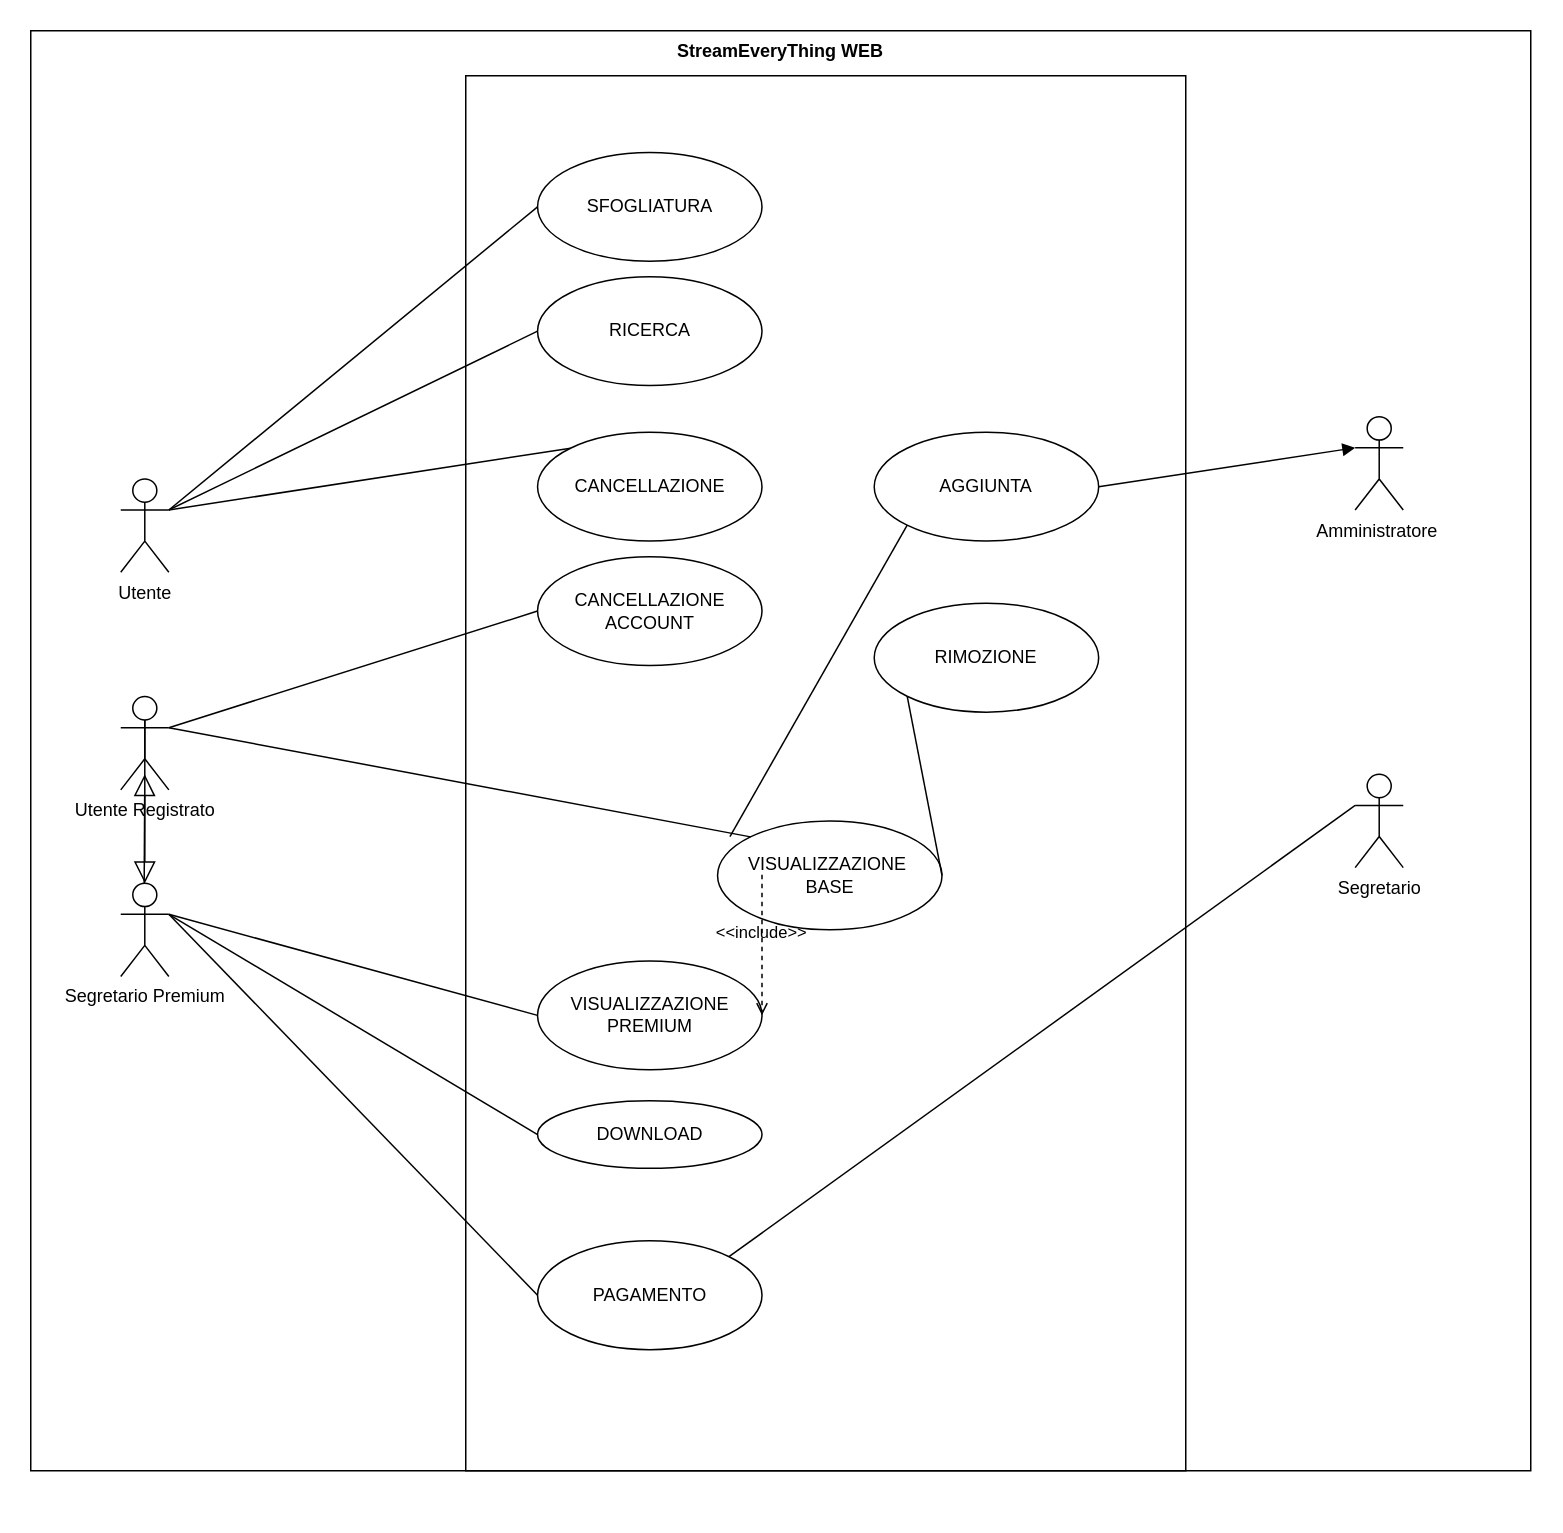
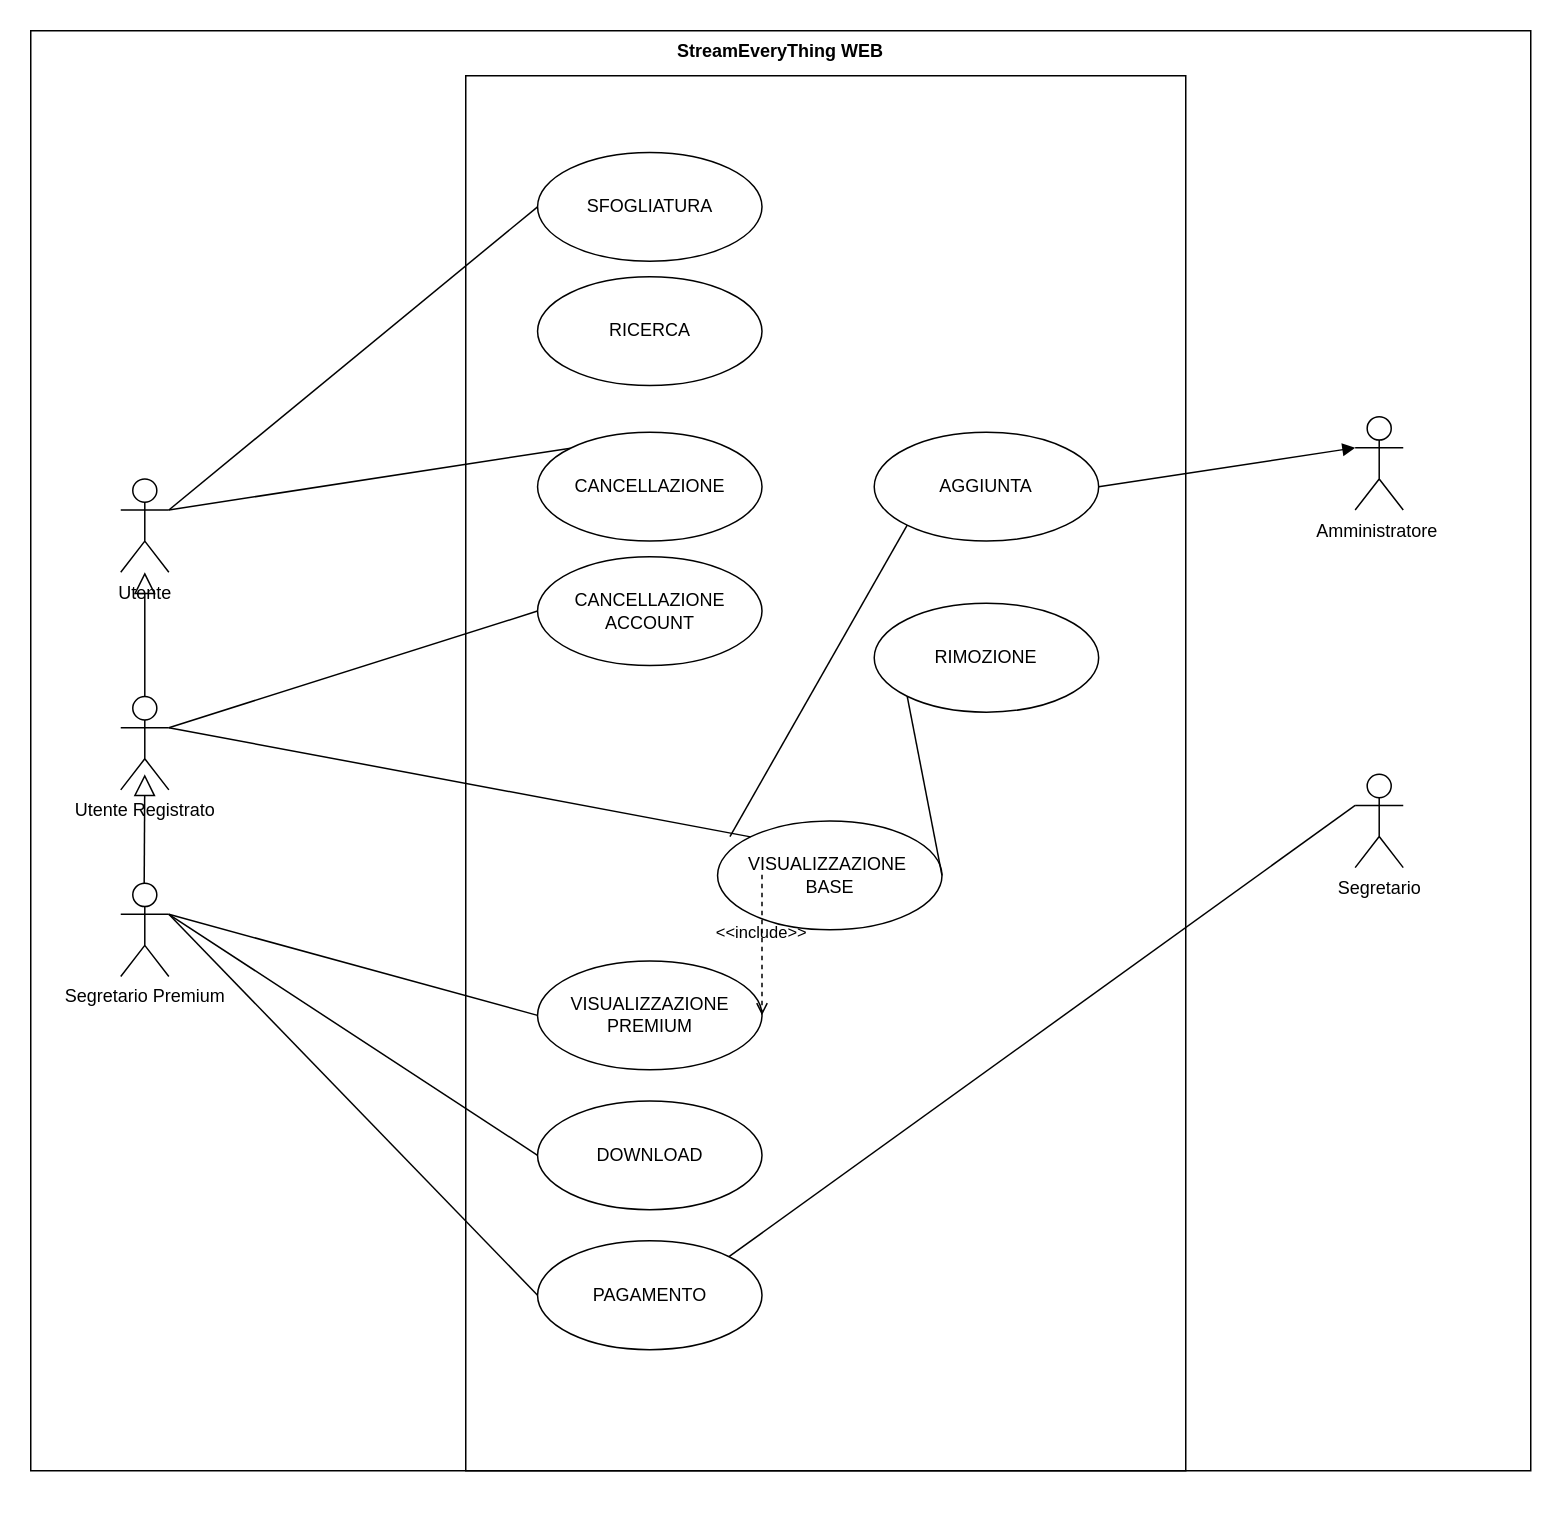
(356, 419) -> none
(145, 778) -> (145, 645)
(650, 1135) -> (650, 1155)
